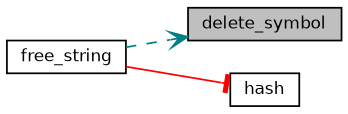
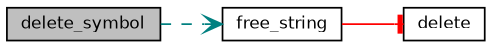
(148, 43) -> (183, 24)
(265, 90) -> (444, 24)
